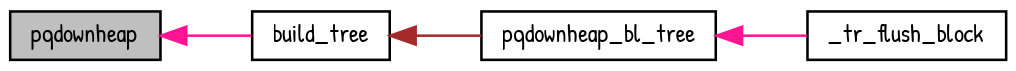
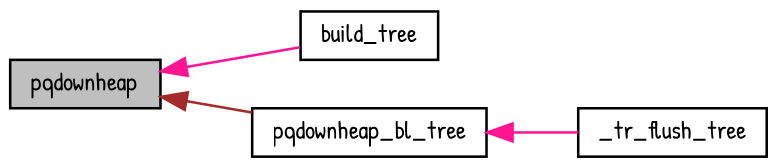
(448, 36) -> (219, 107)
(907, 36) -> (672, 132)
